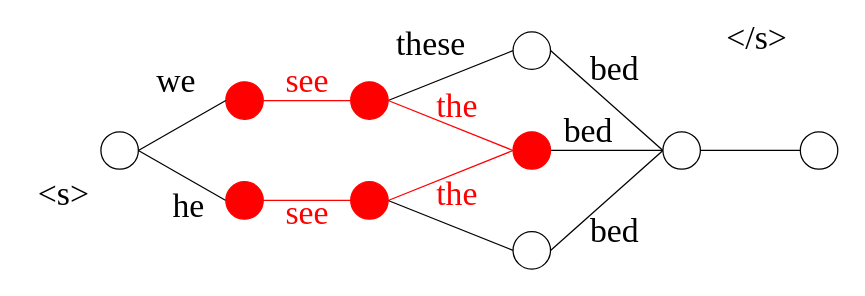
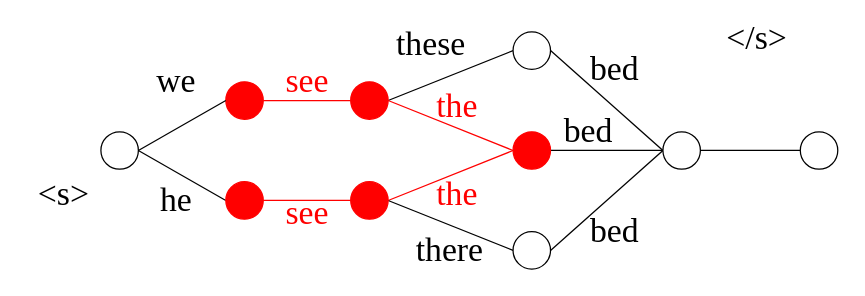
(188, 207) -> (176, 201)
none -> (449, 251)
